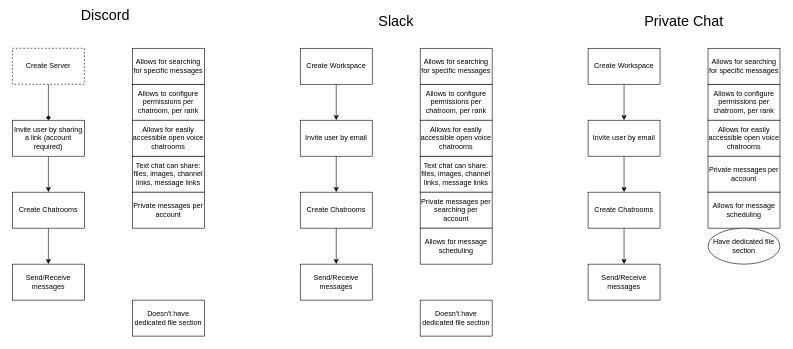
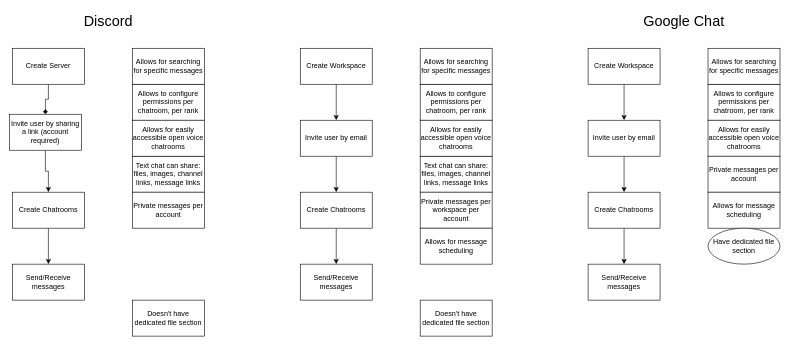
(105, 15) -> (108, 21)
(396, 21) -> none
(684, 21) -> (684, 21)
(48, 66) -> (48, 66)
(48, 138) -> (45, 132)
(456, 210) -> (456, 210)
